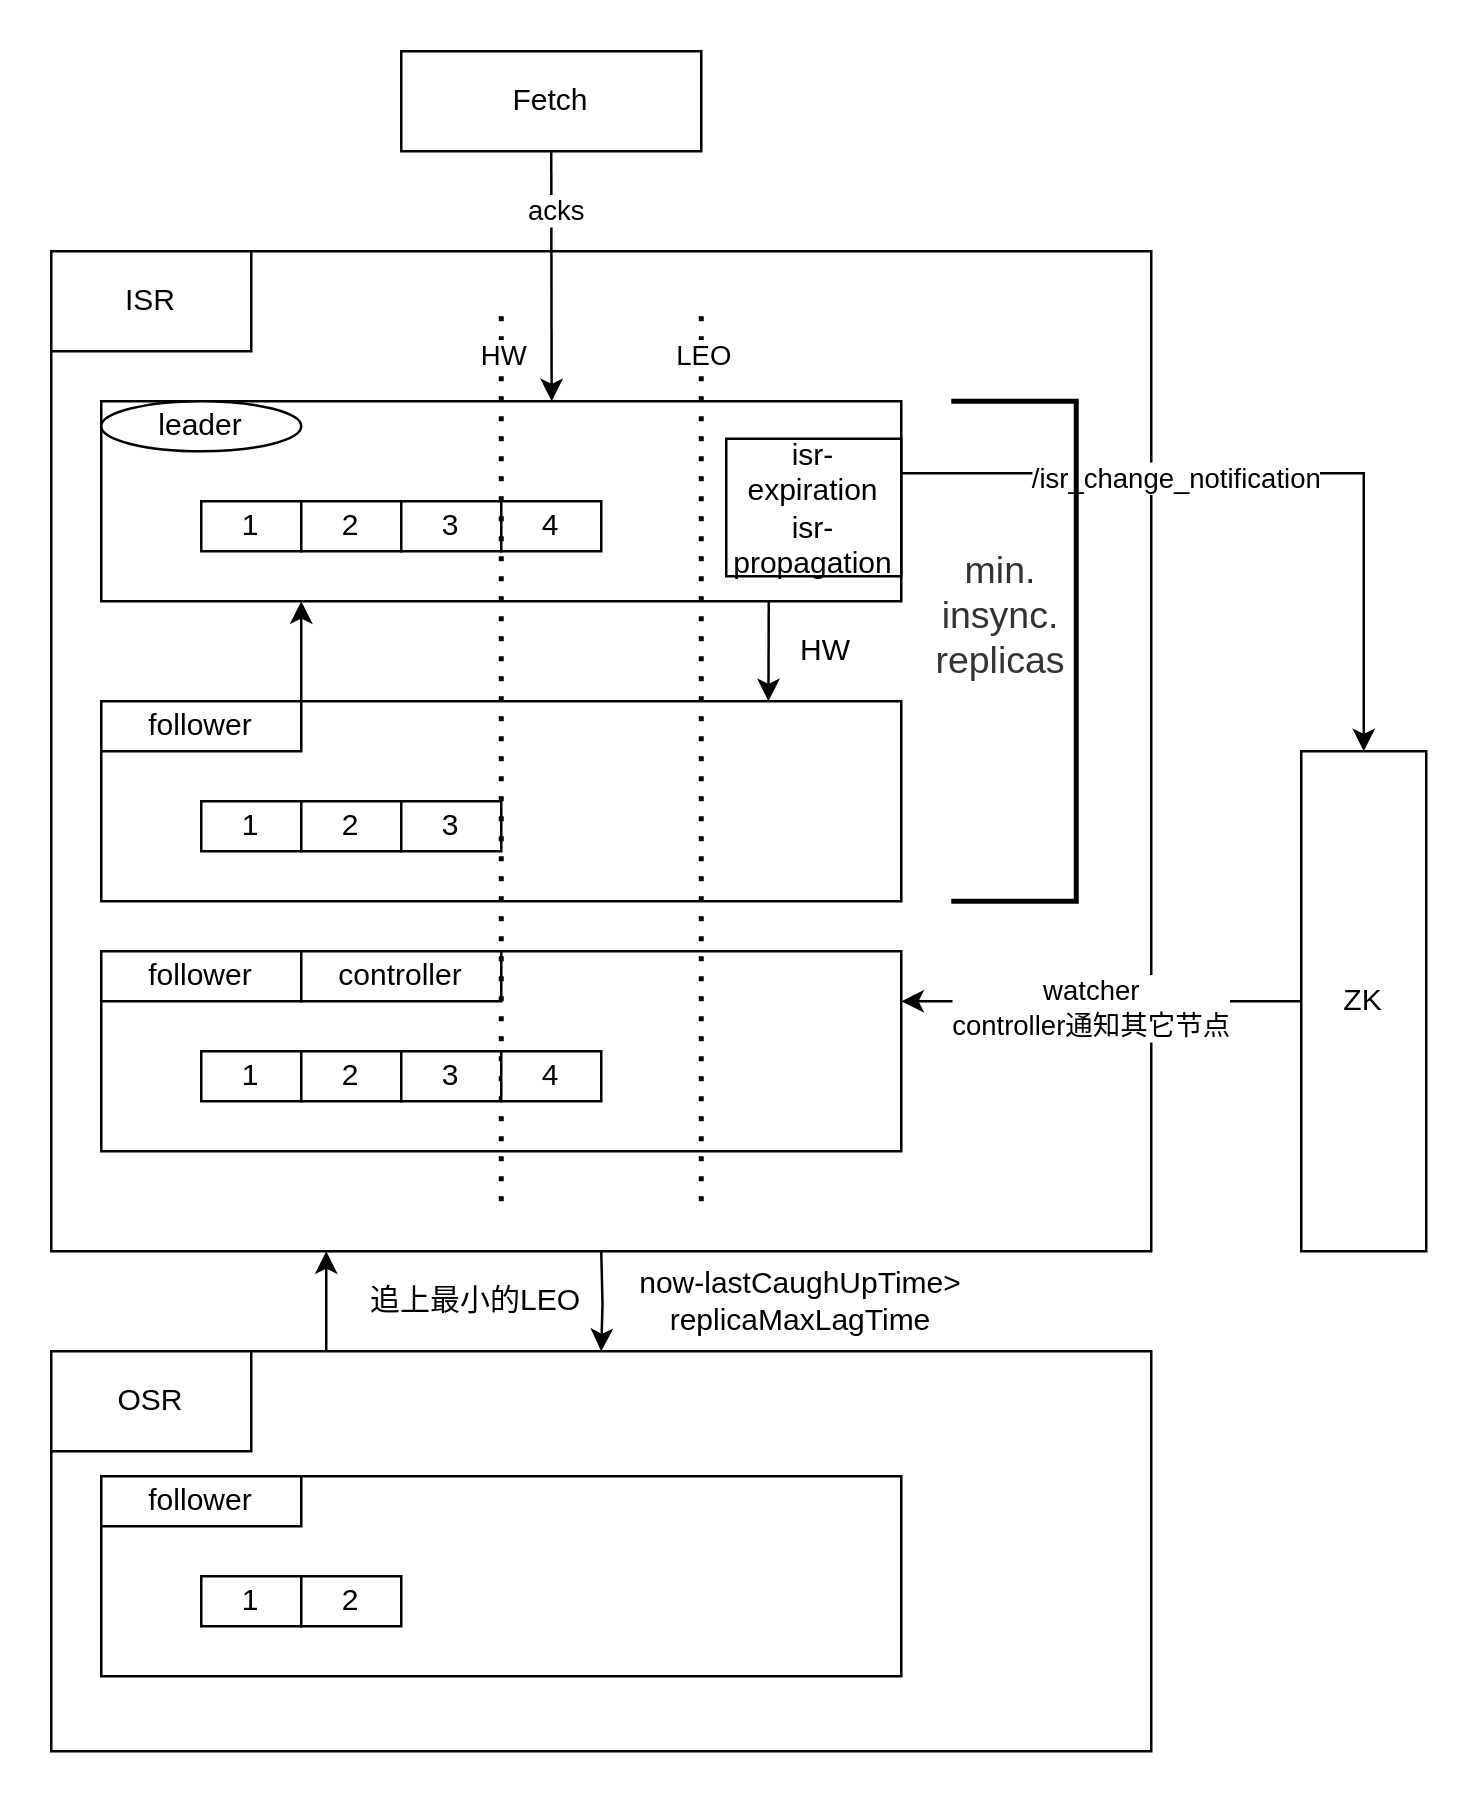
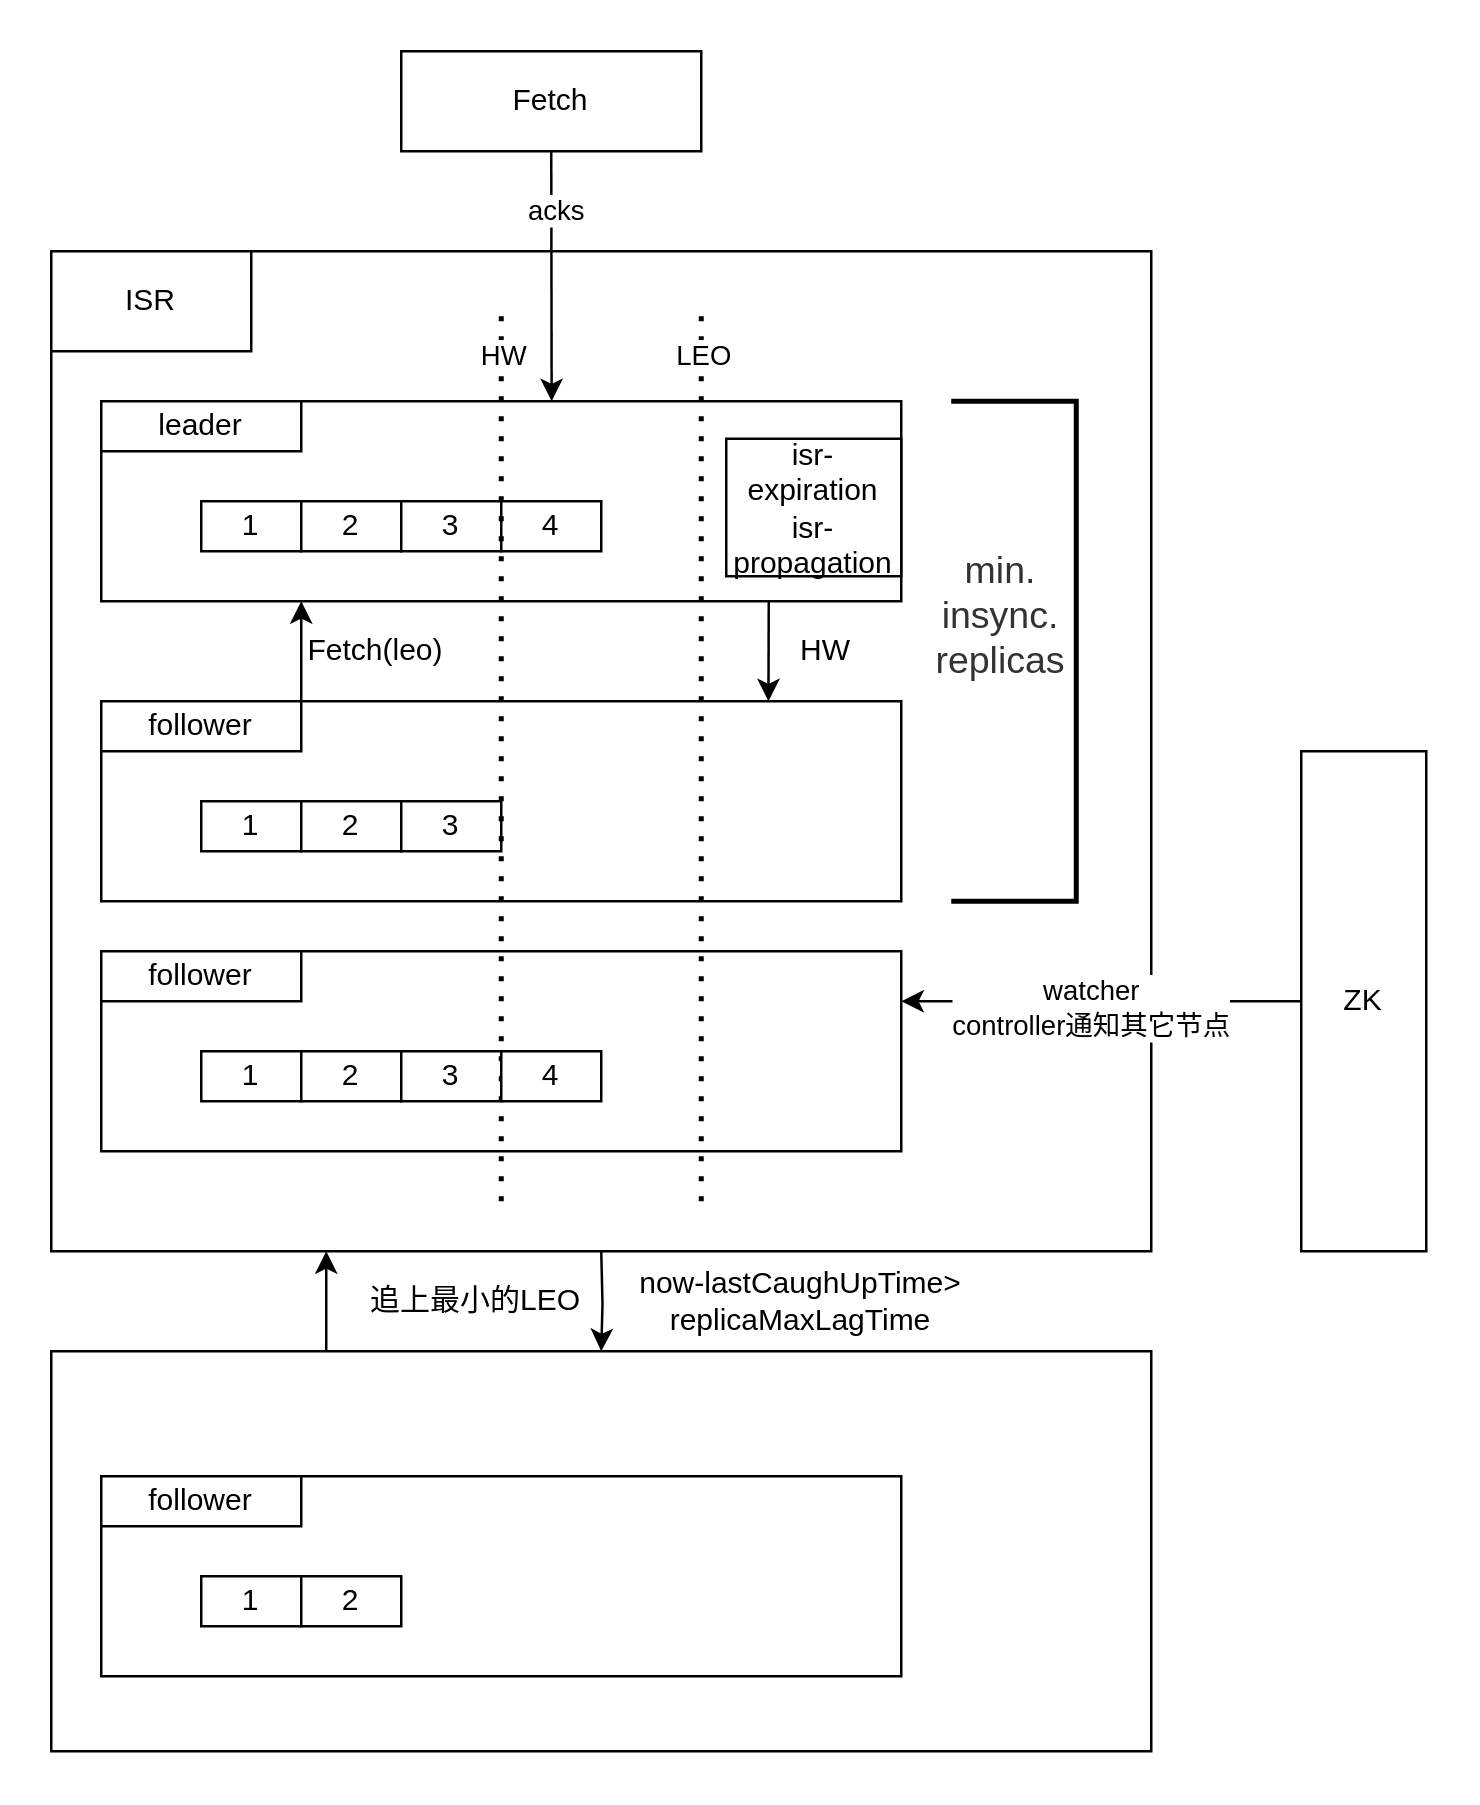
(201, 426) -> (201, 426)
(1364, 516) -> none
none -> (376, 651)
(401, 976) -> none
(151, 1401) -> none
